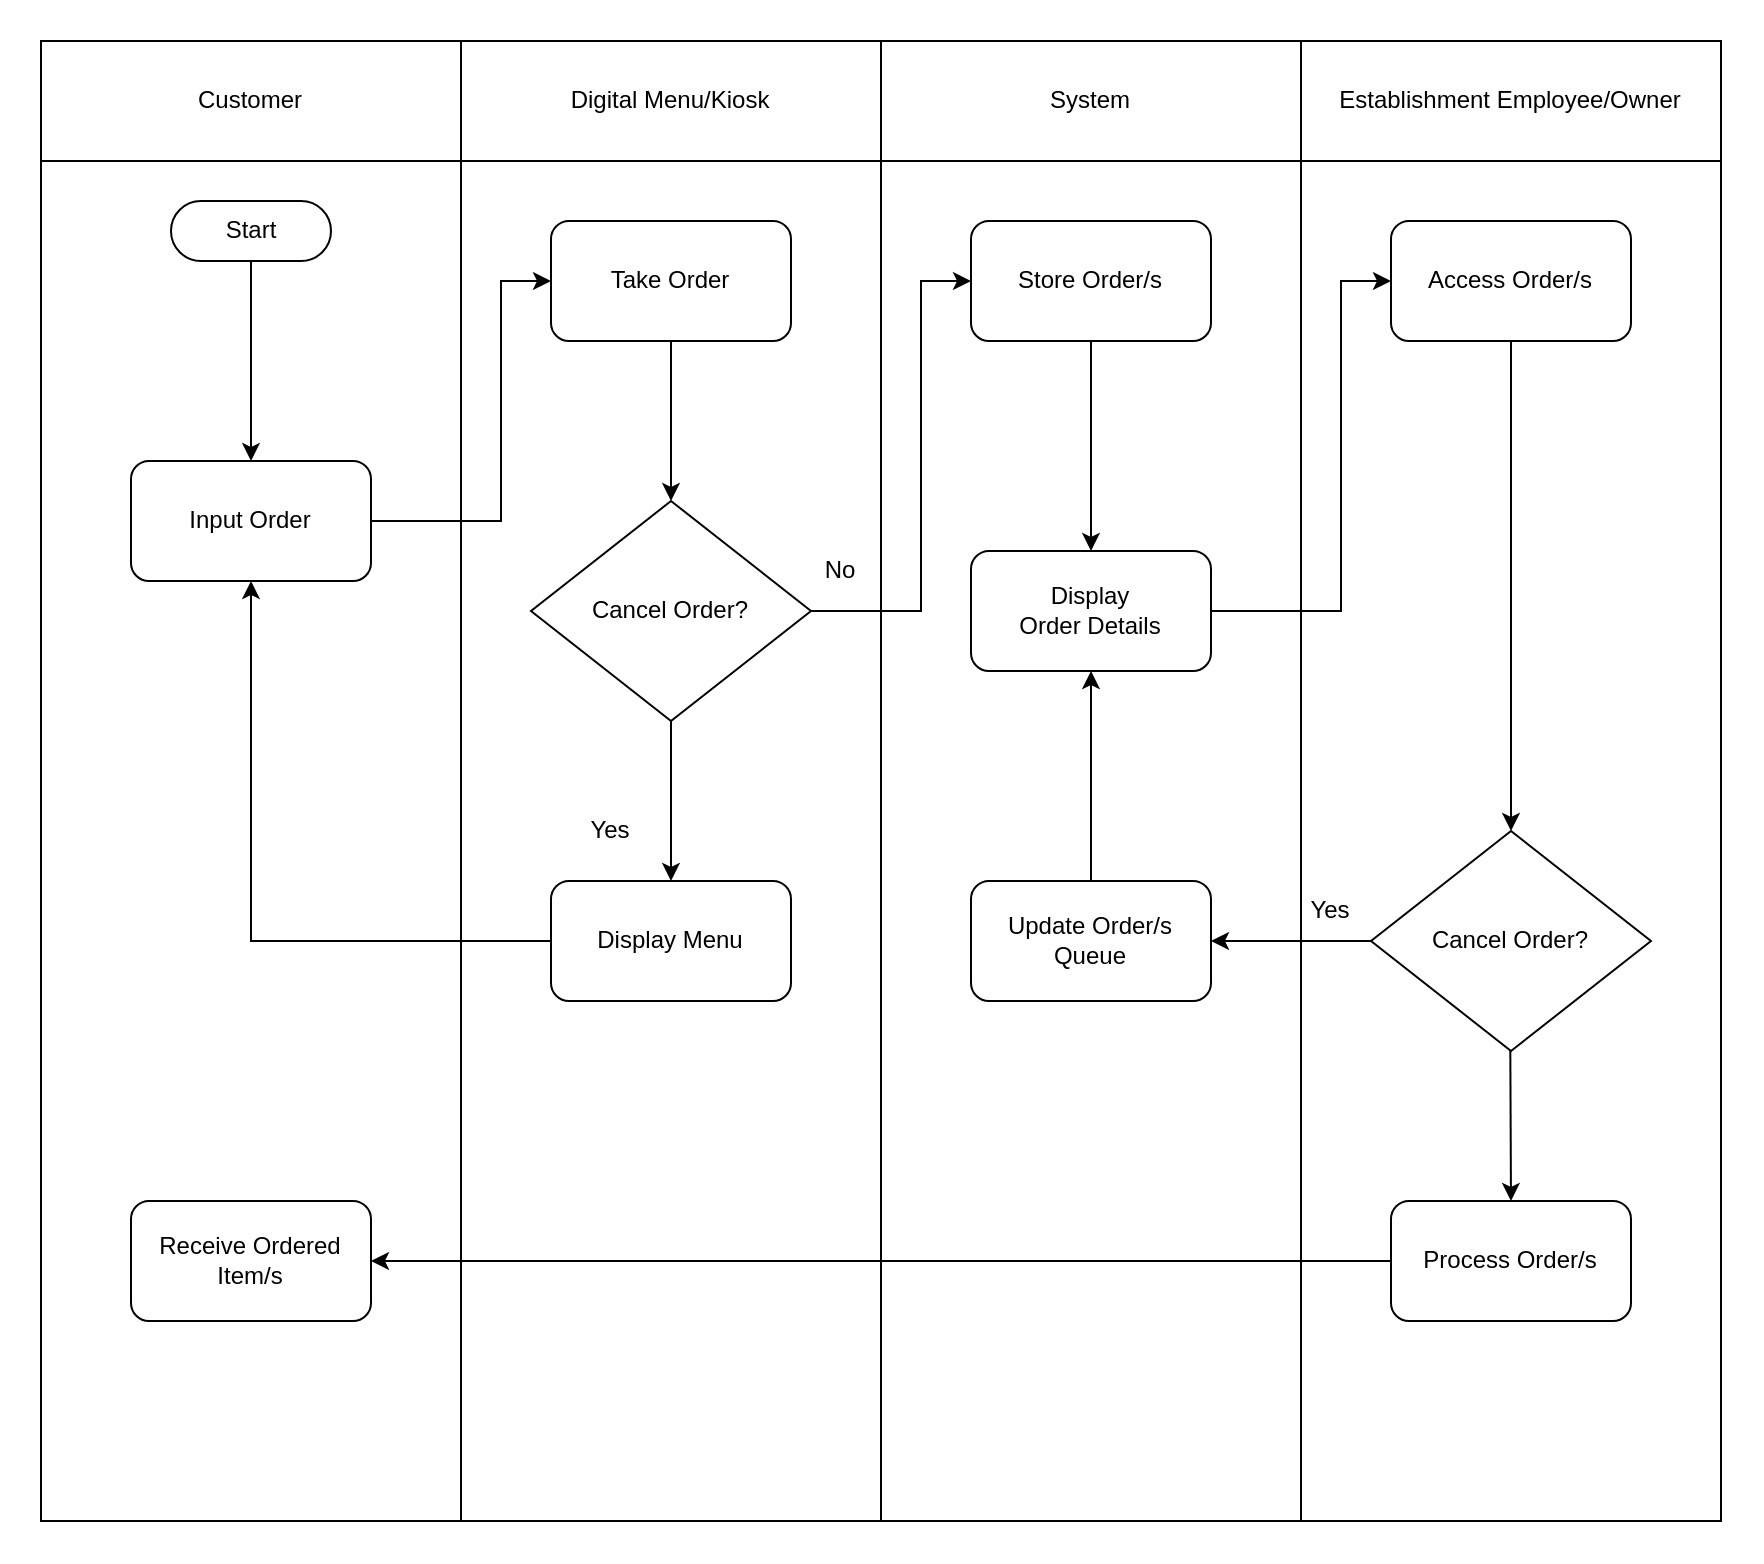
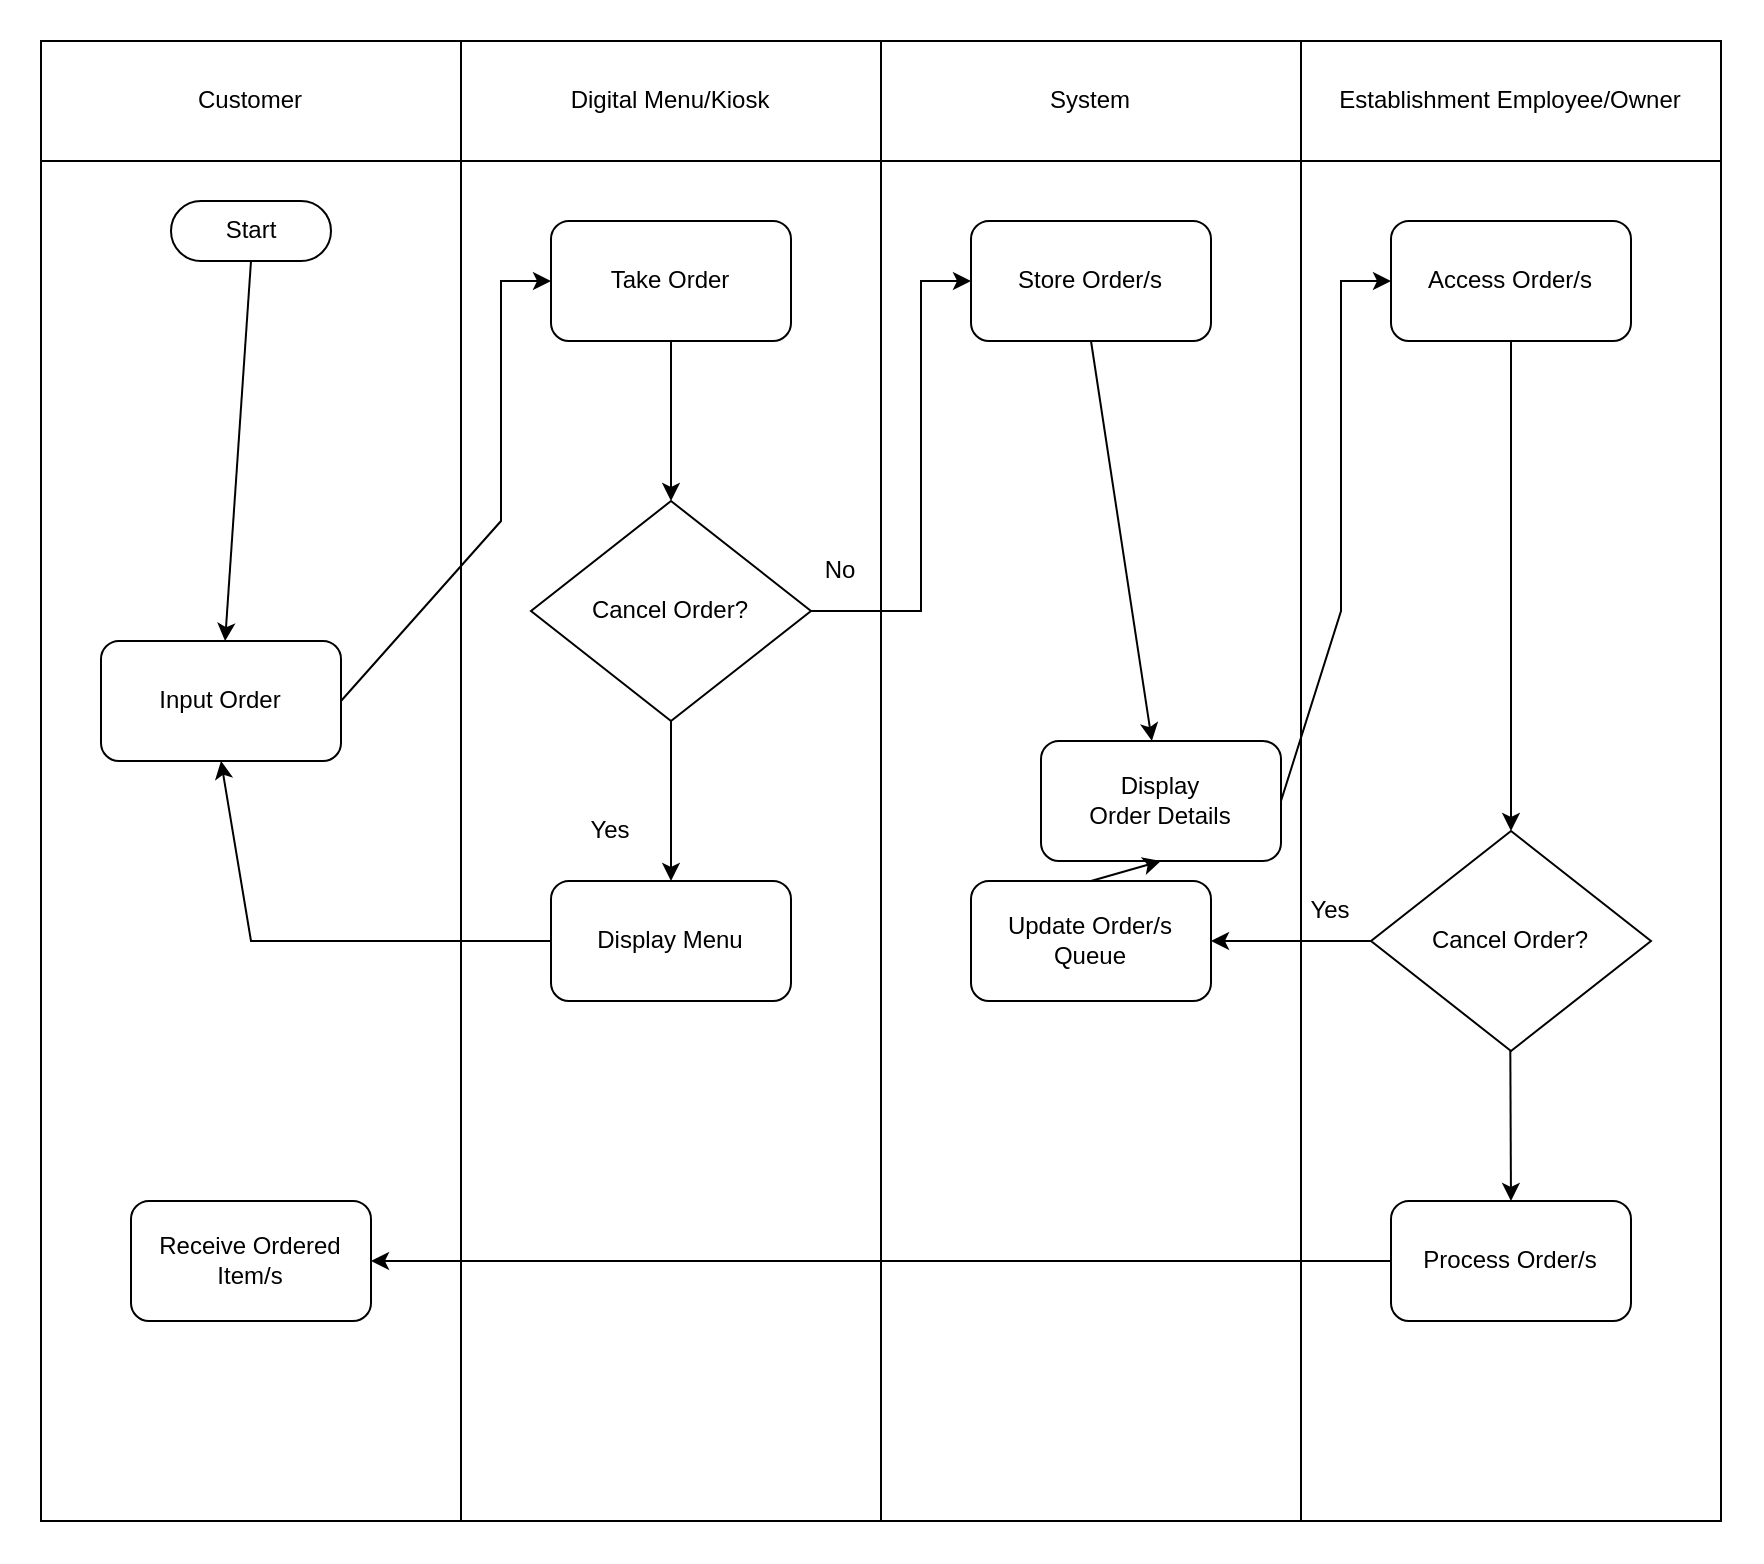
(251, 521) -> (221, 701)
(1091, 611) -> (1161, 801)
